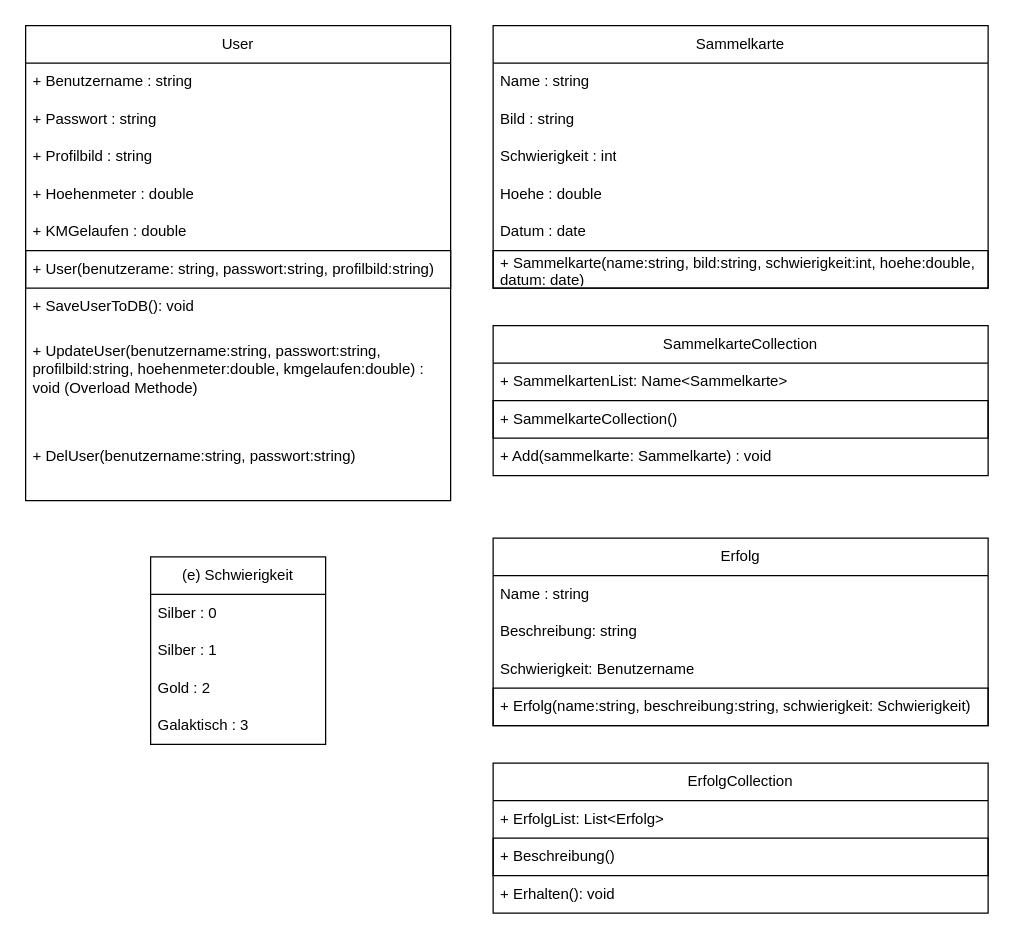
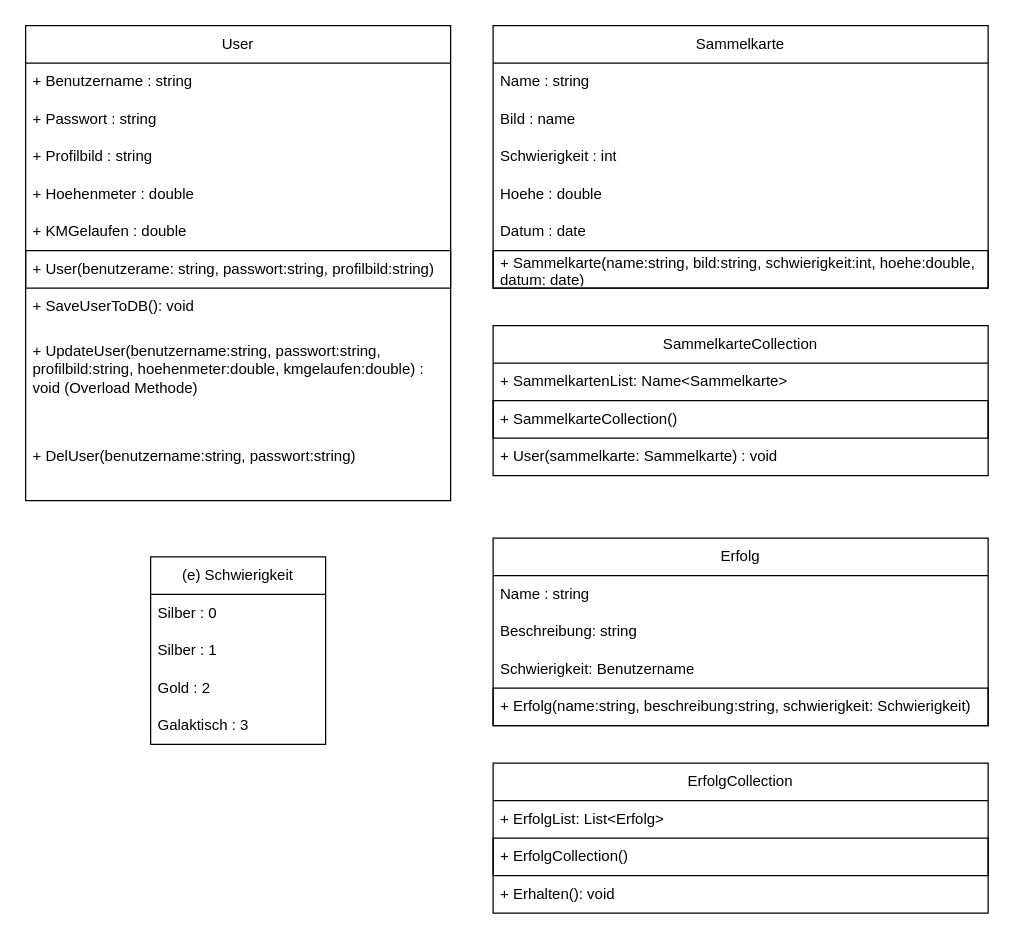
(544, 119) -> (537, 119)
(643, 457) -> (647, 457)
(564, 857) -> (575, 857)
